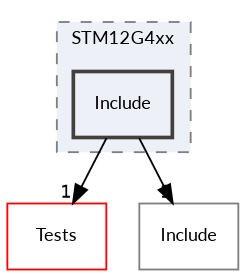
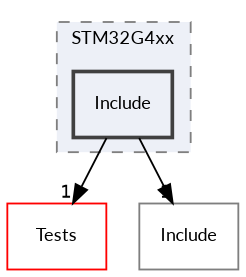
(124, 39) -> (124, 39)
